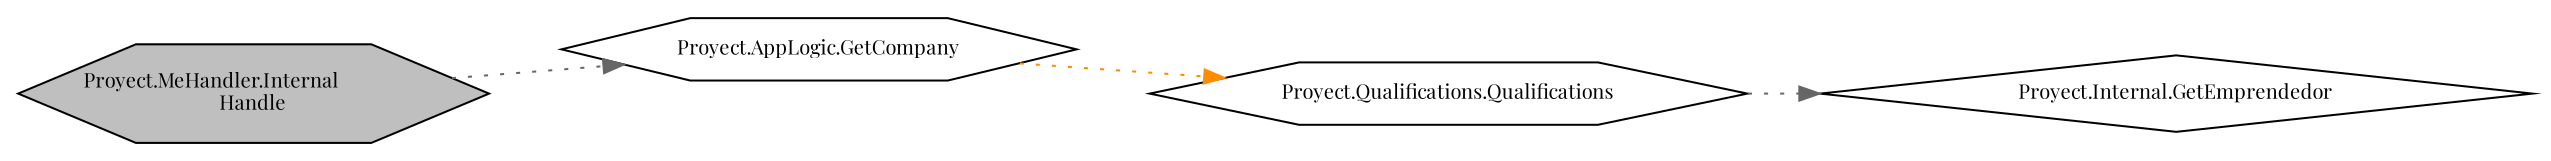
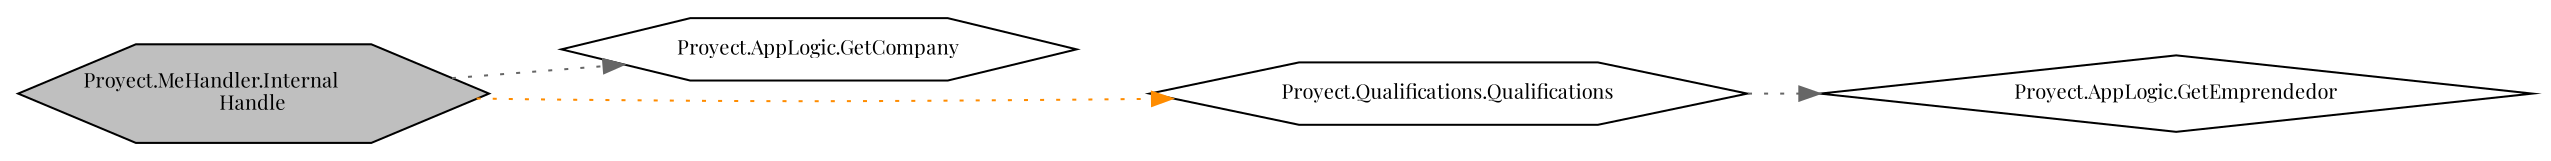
(1112, 70) -> (814, 101)
(2176, 94) -> (2176, 94)
